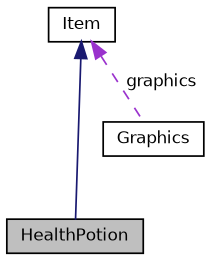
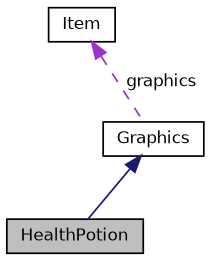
(78, 139) -> (109, 194)
